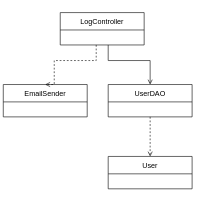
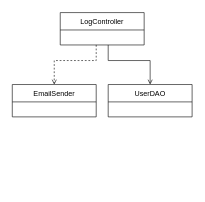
(45, 101) -> (54, 101)
(150, 137) -> none
(150, 173) -> none
